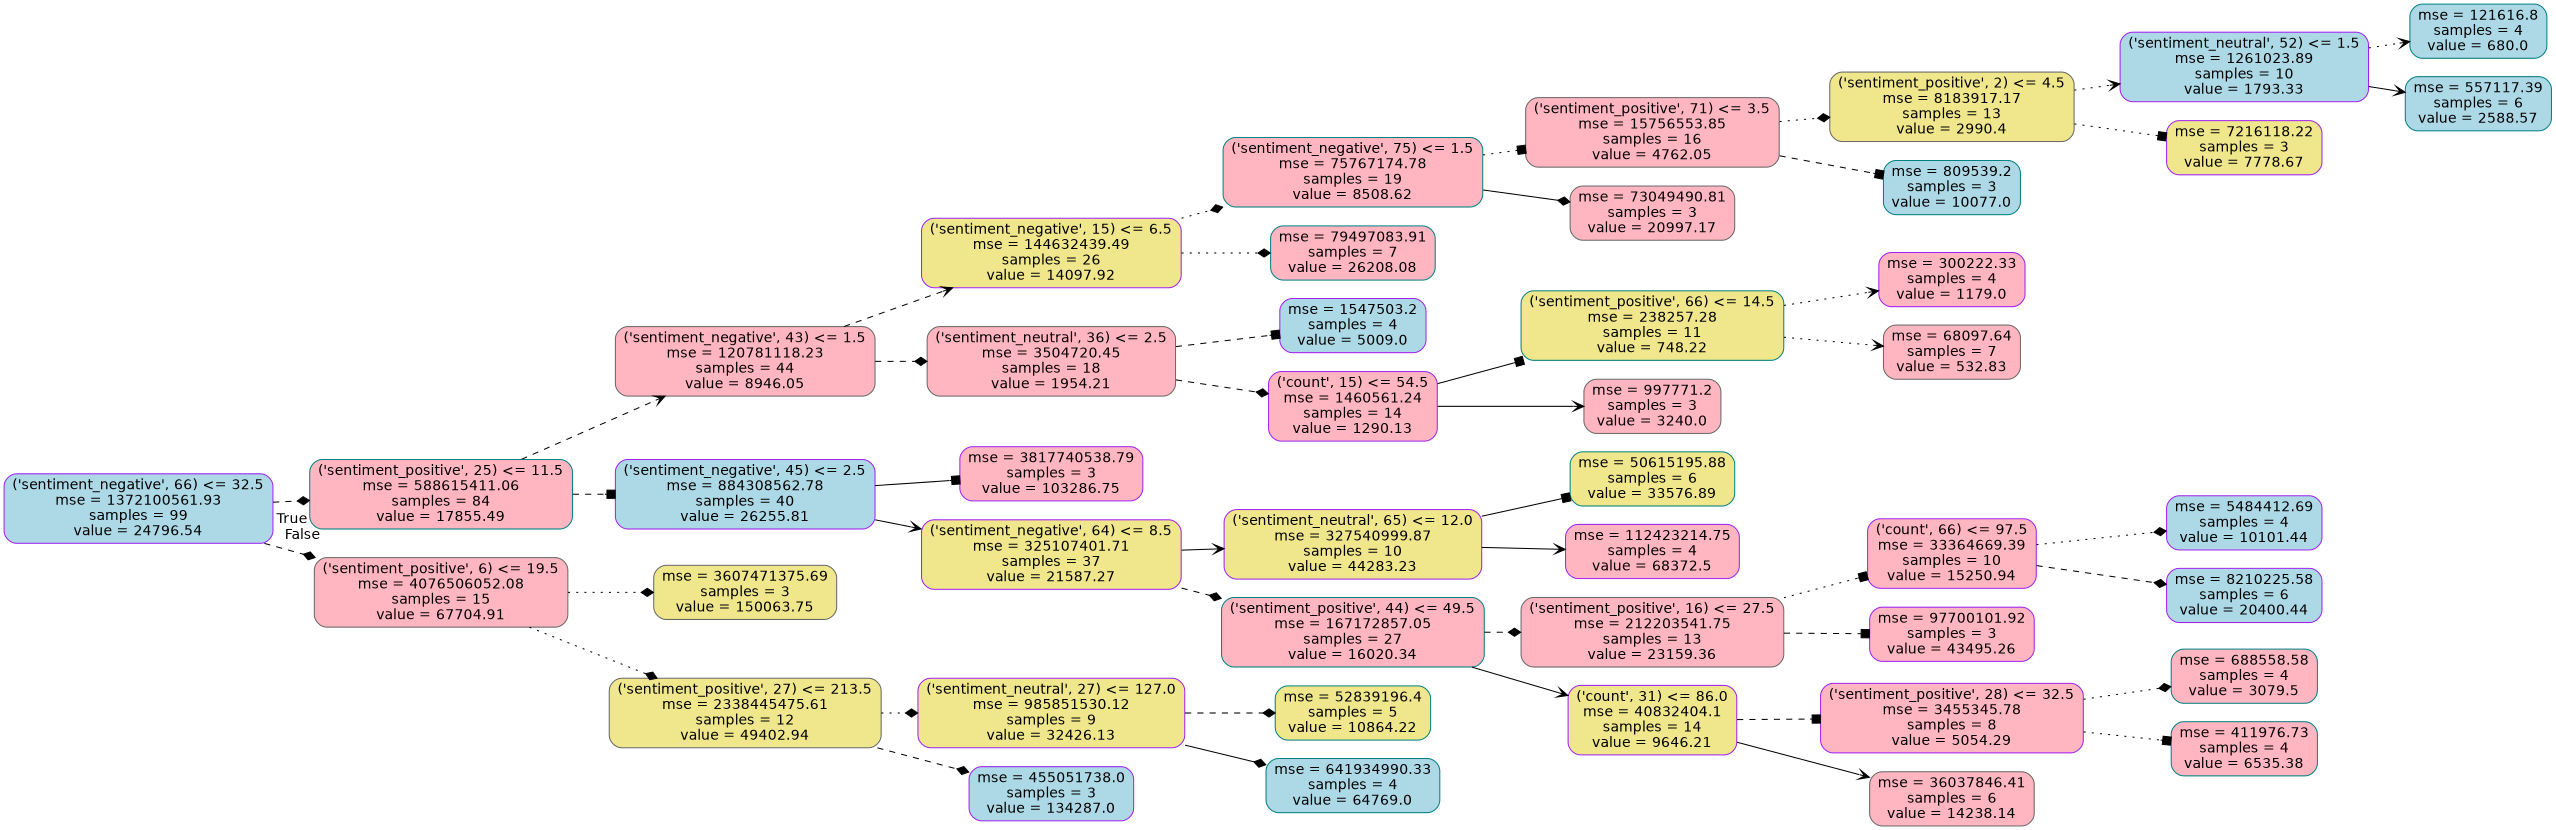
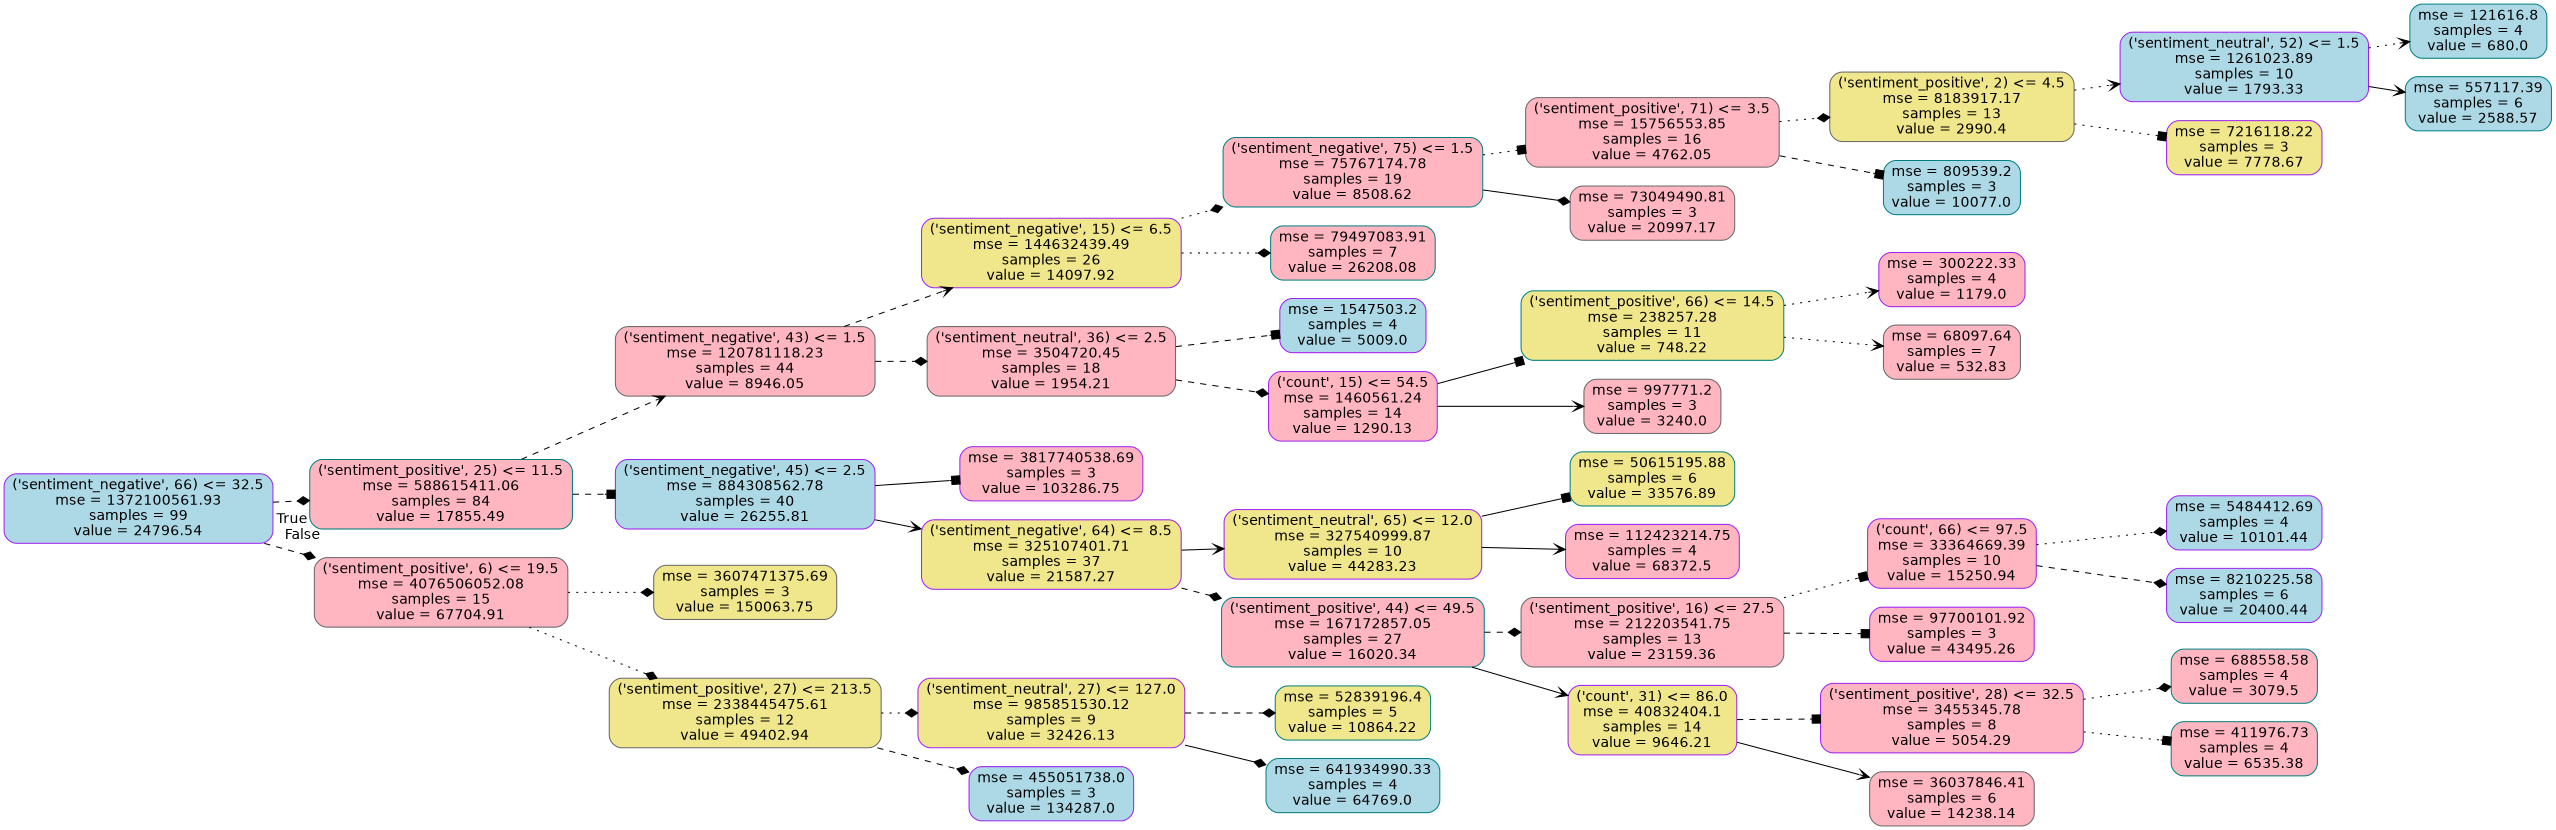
(1051, 474) -> (1051, 474)
